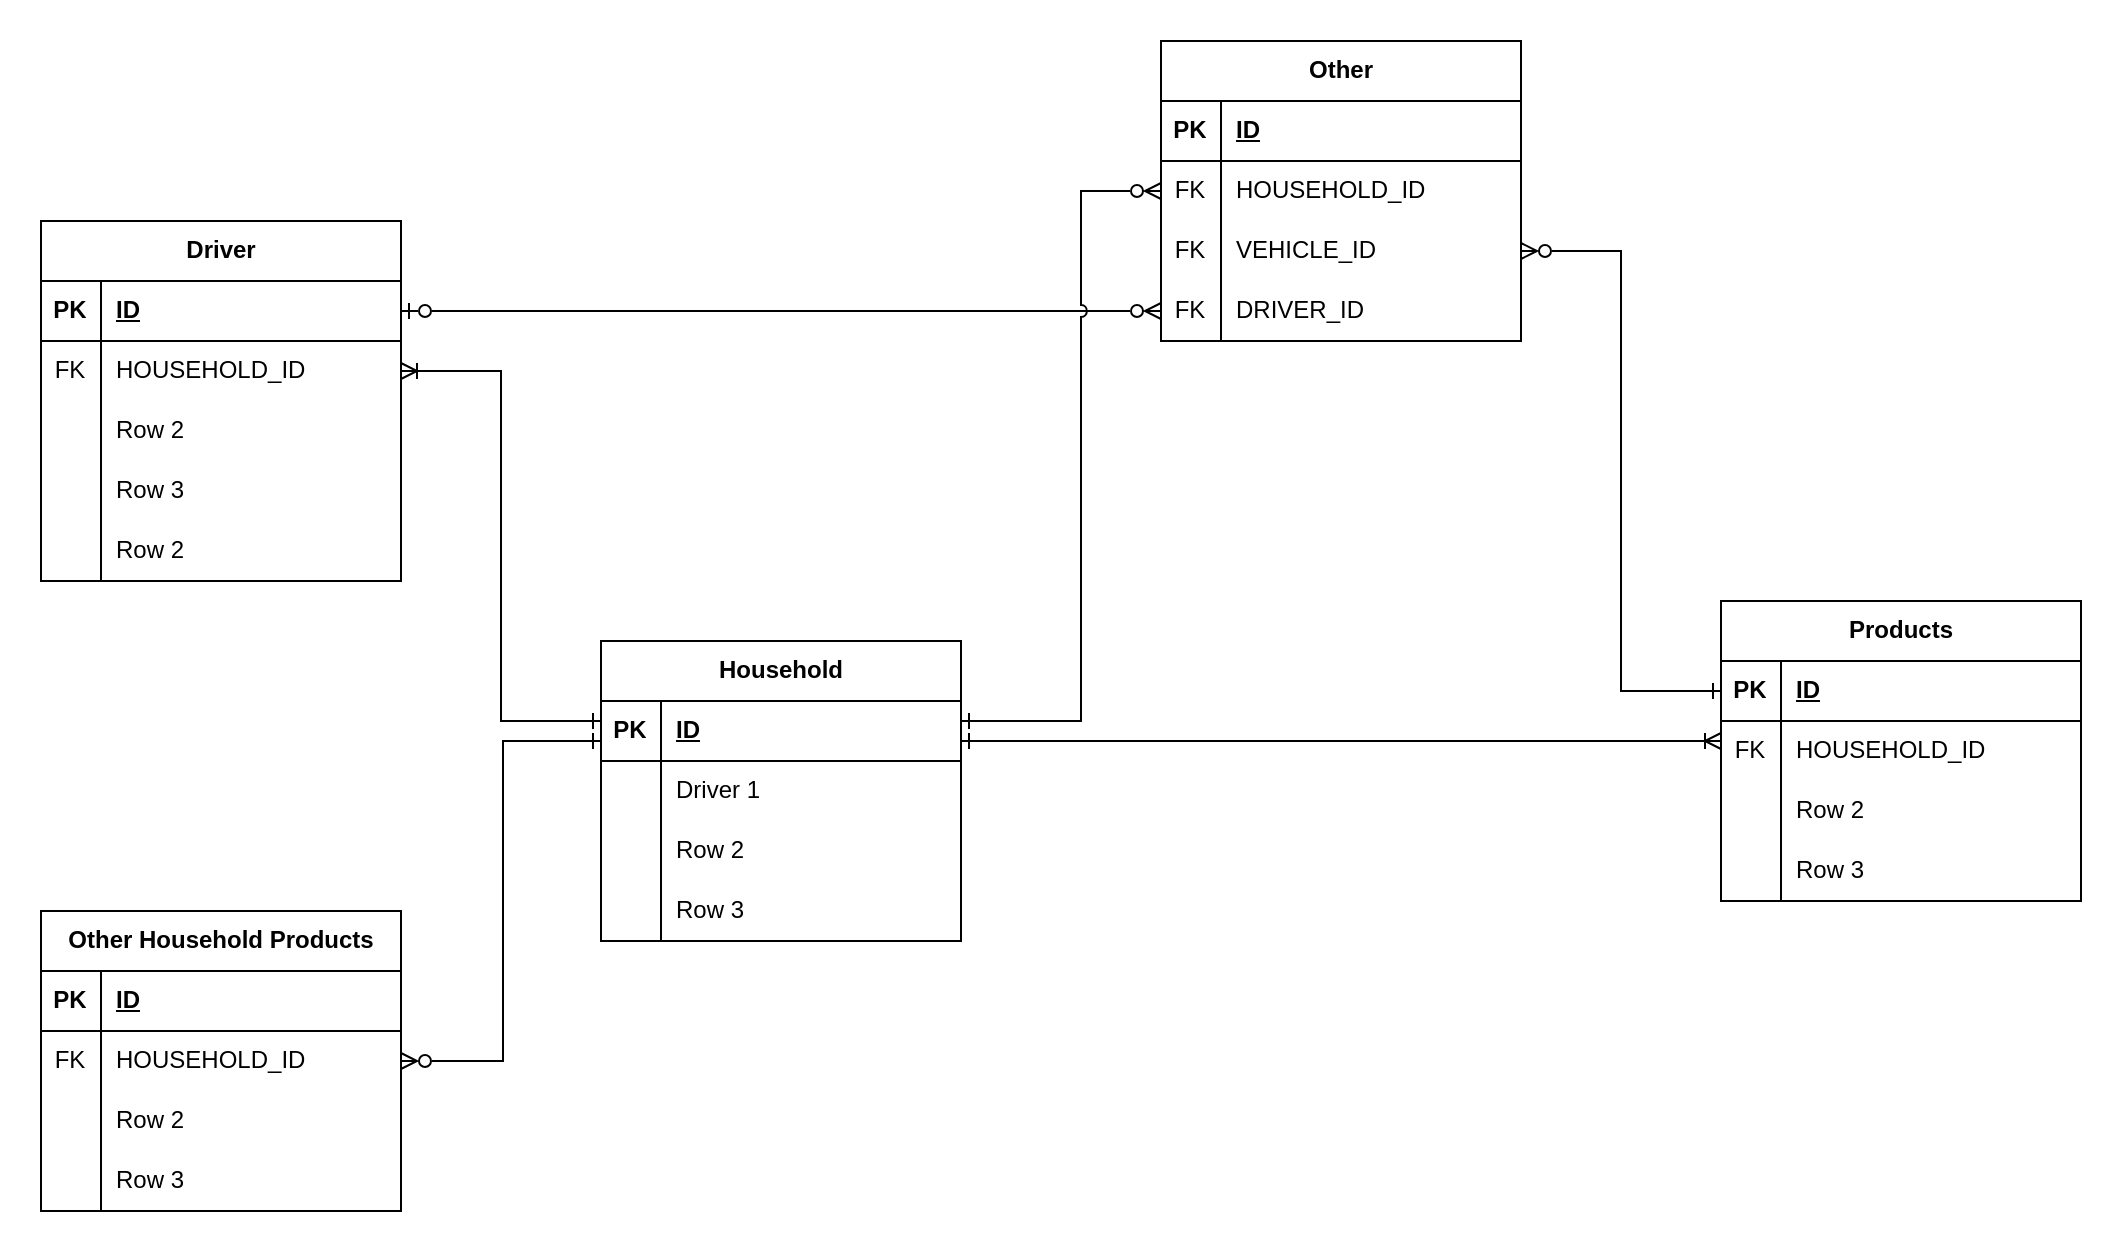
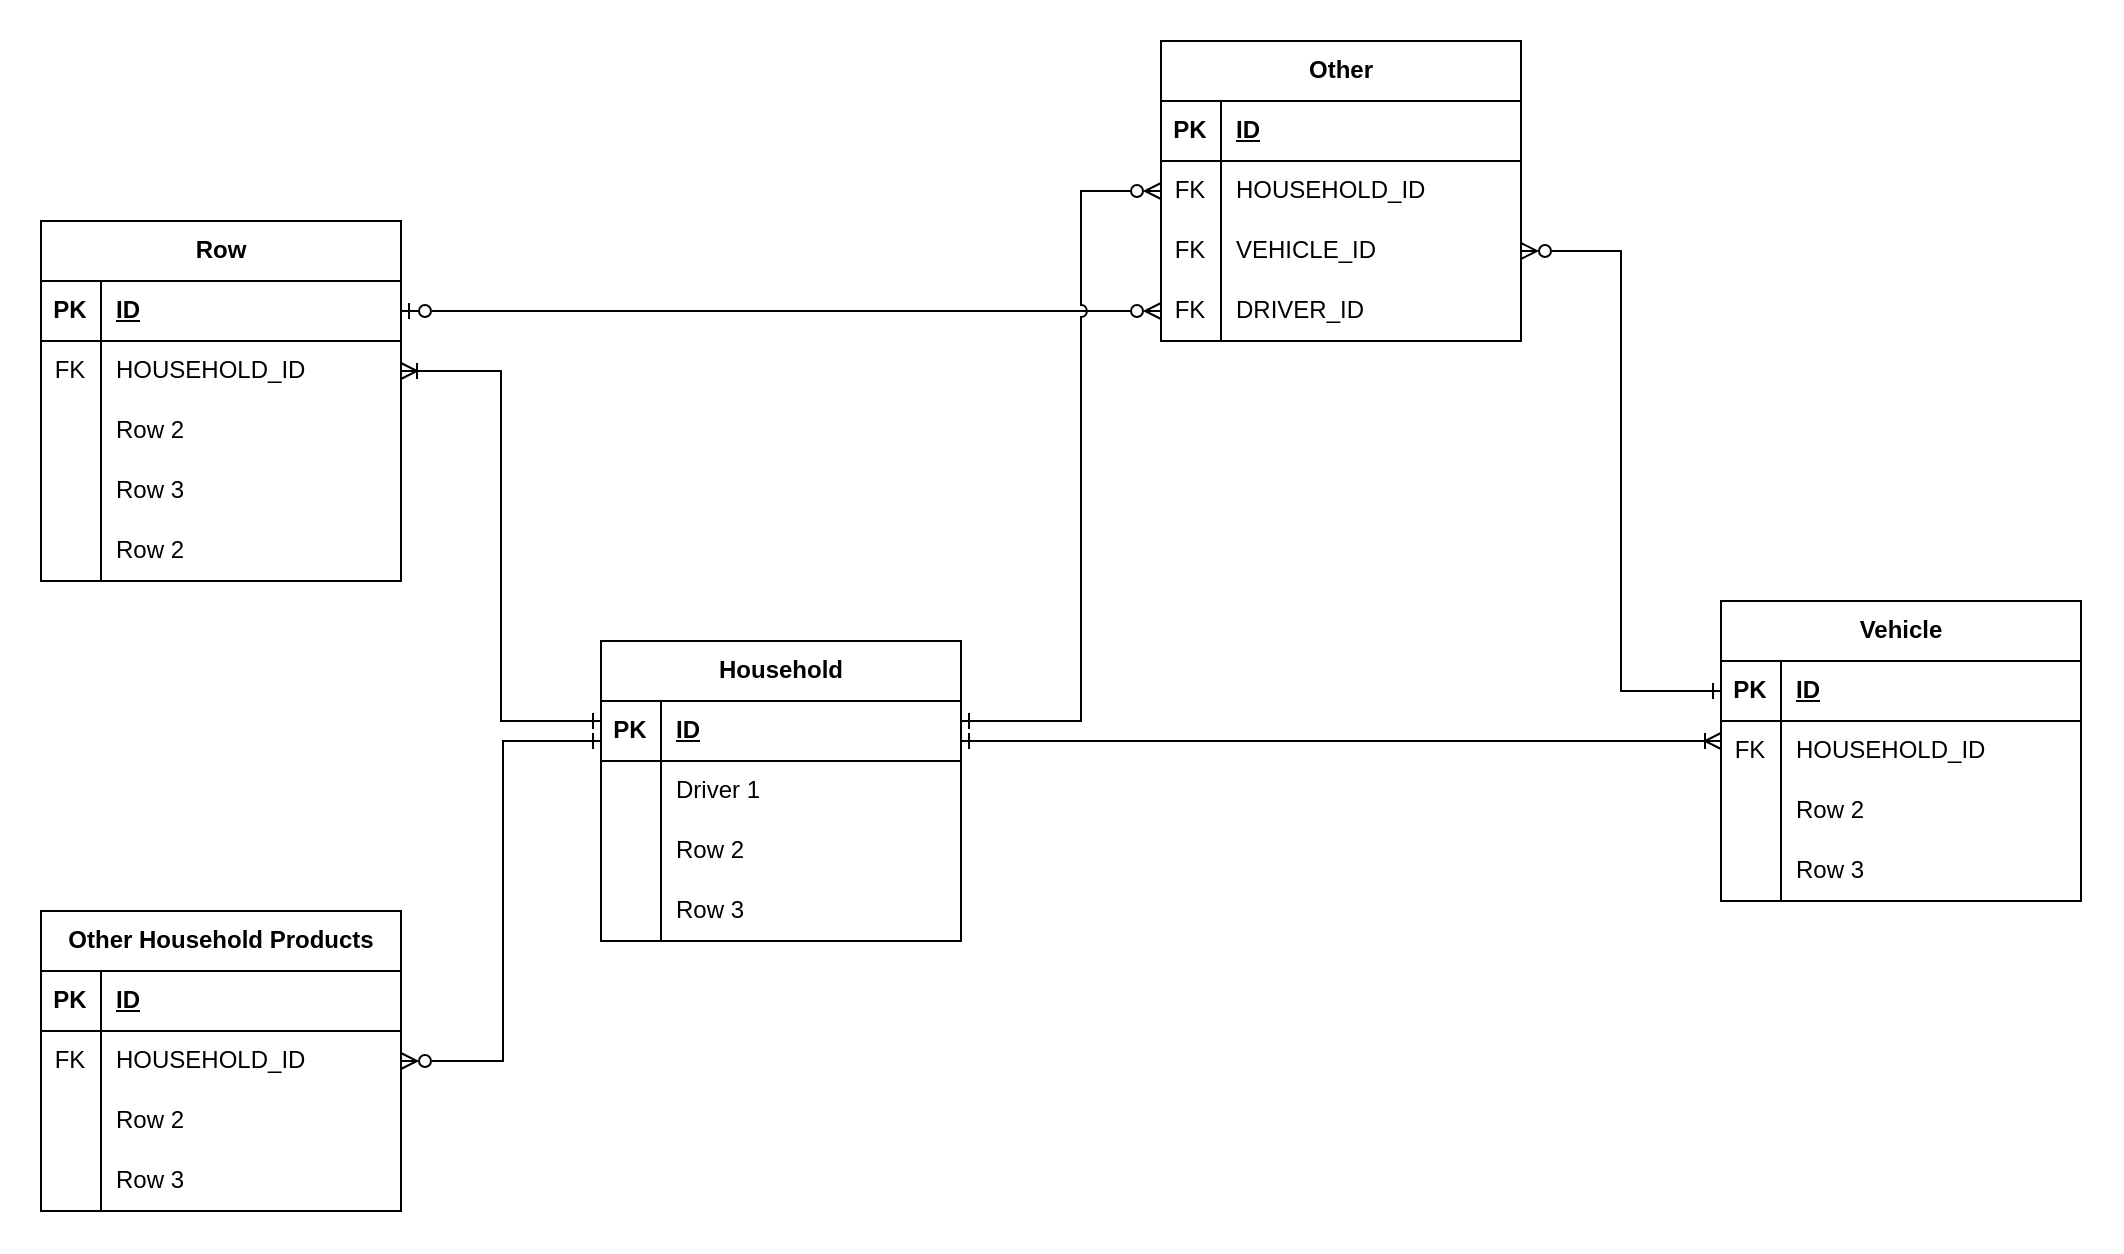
(222, 251) -> (222, 251)
(1902, 631) -> (1902, 631)
